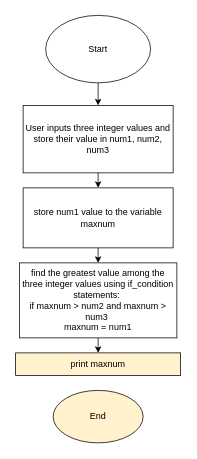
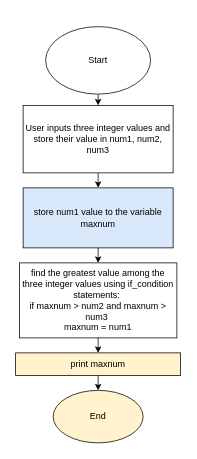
(98, 49) -> (98, 60)
(98, 218) -> (98, 218)
none -> (98, 384)
